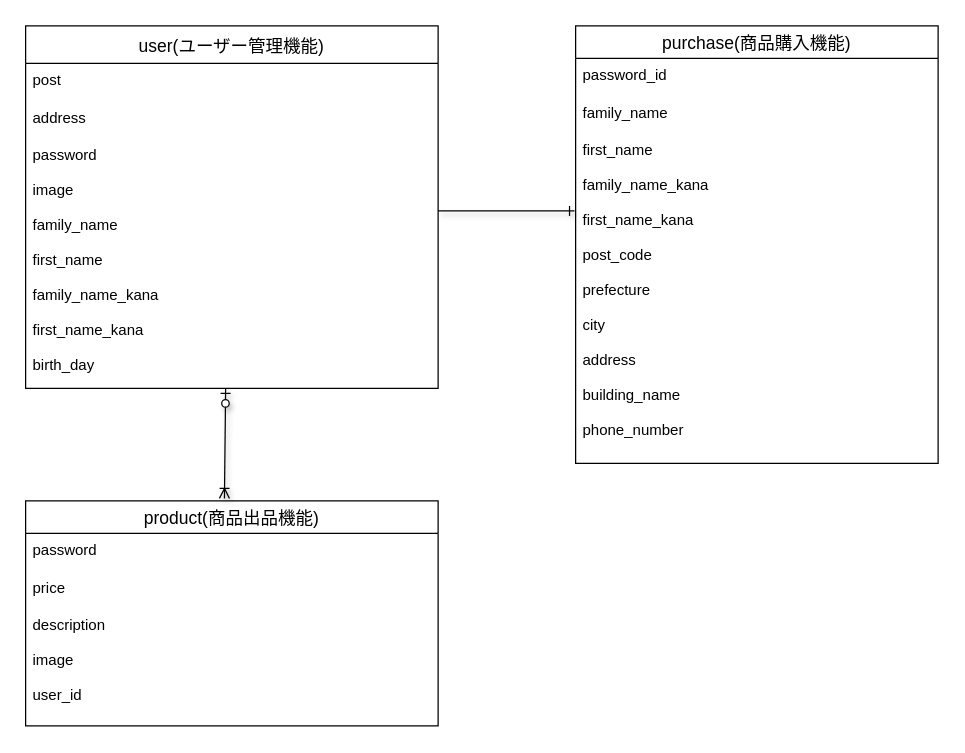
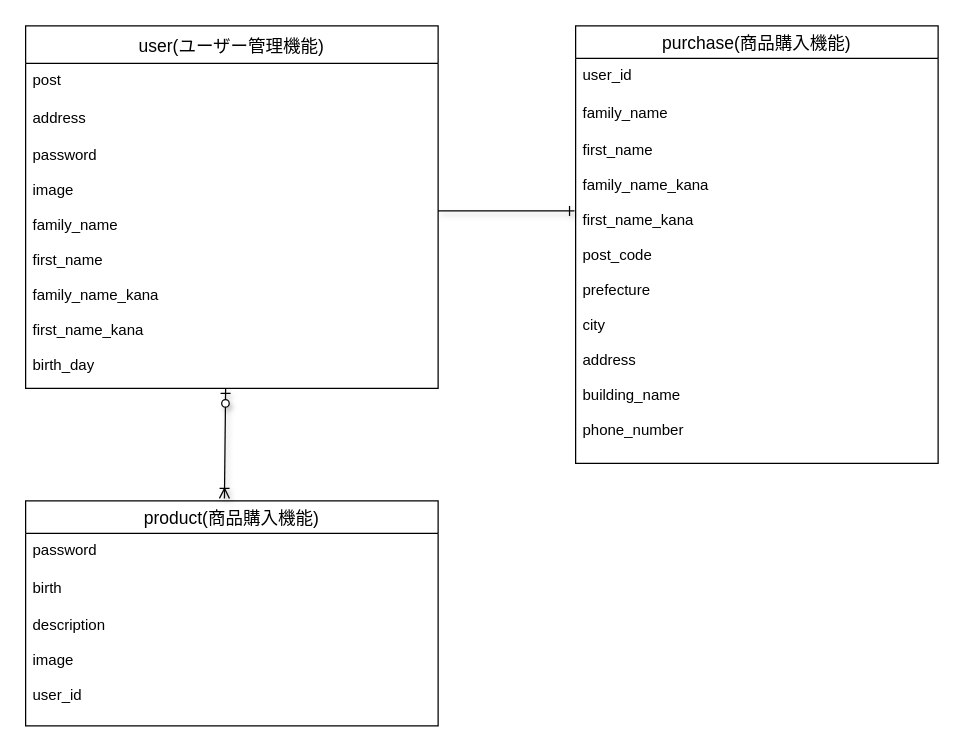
(627, 75) -> (610, 75)
(231, 518) -> (231, 518)
(52, 588) -> (52, 588)
